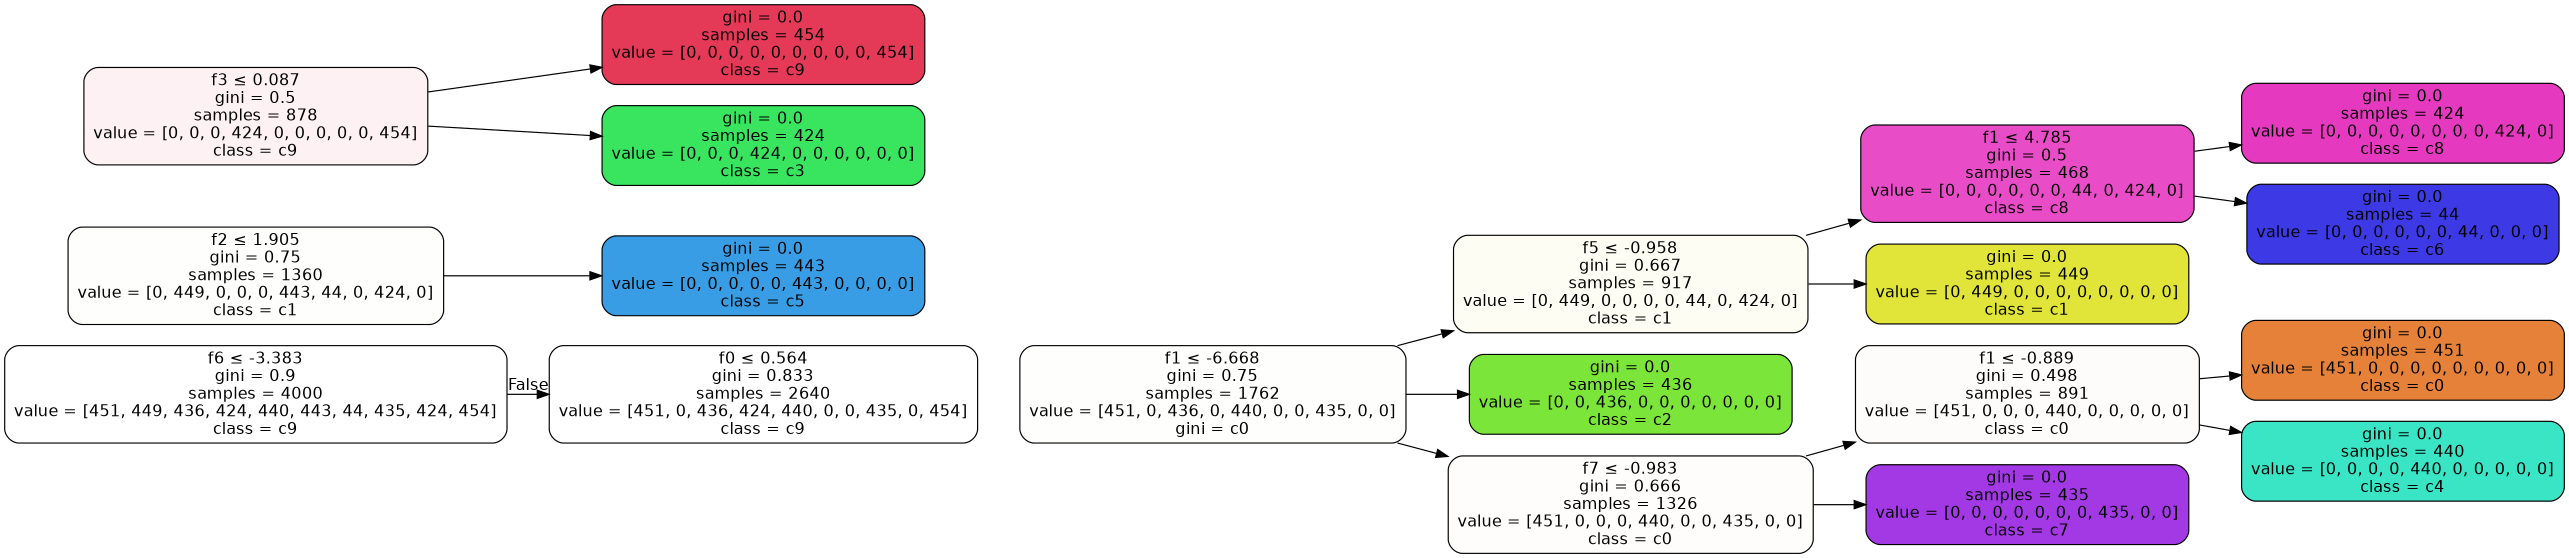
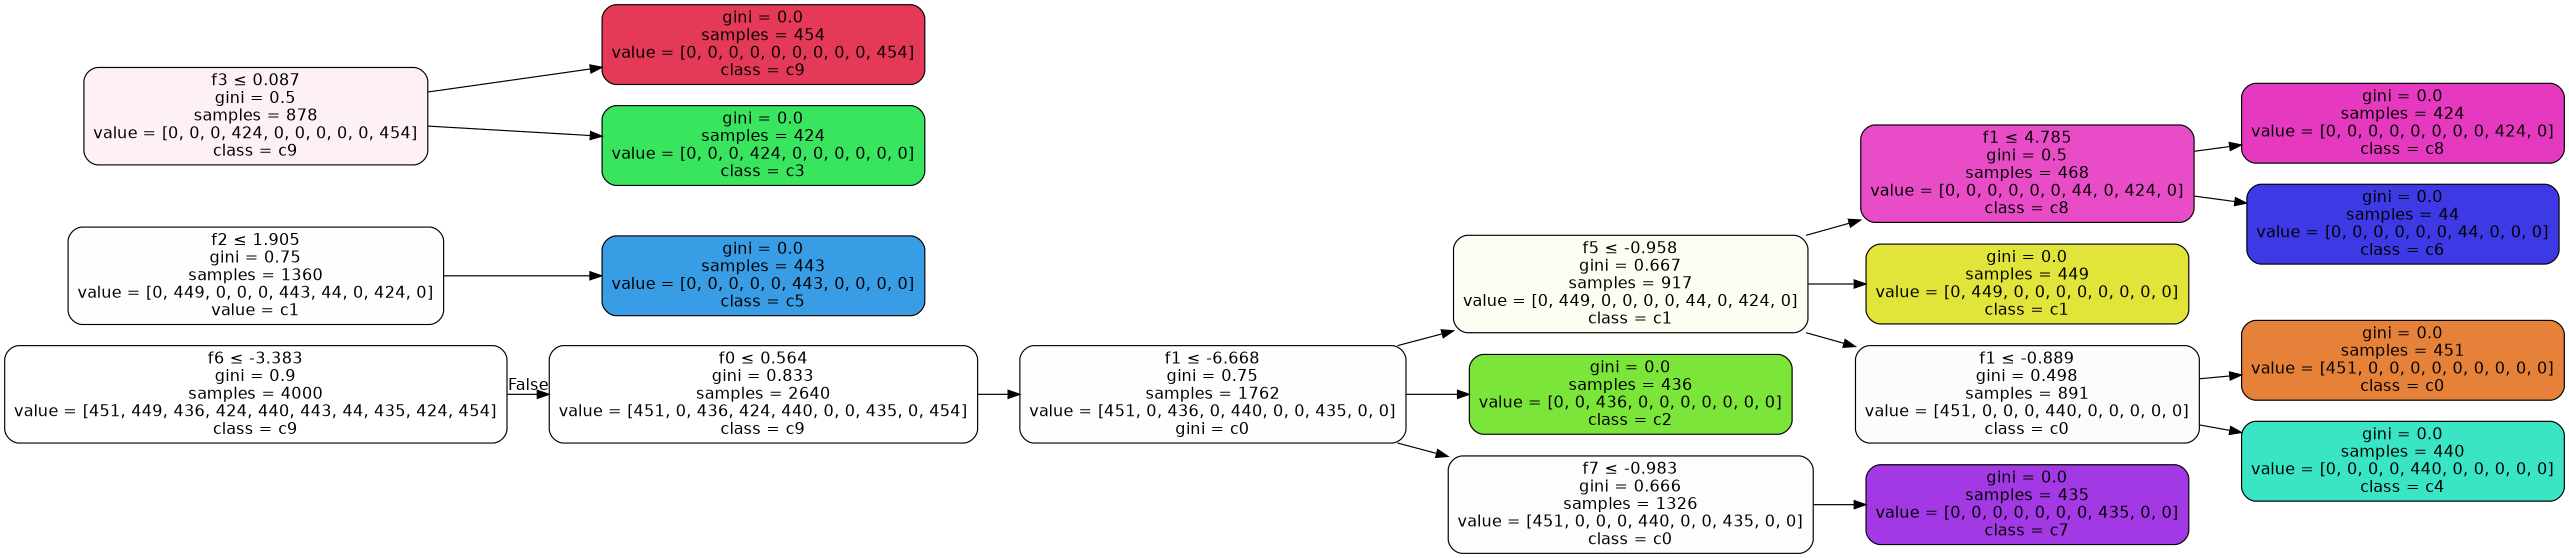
(256, 310) -> (256, 310)
none -> (993, 394)
(1825, 451) -> (1825, 338)
